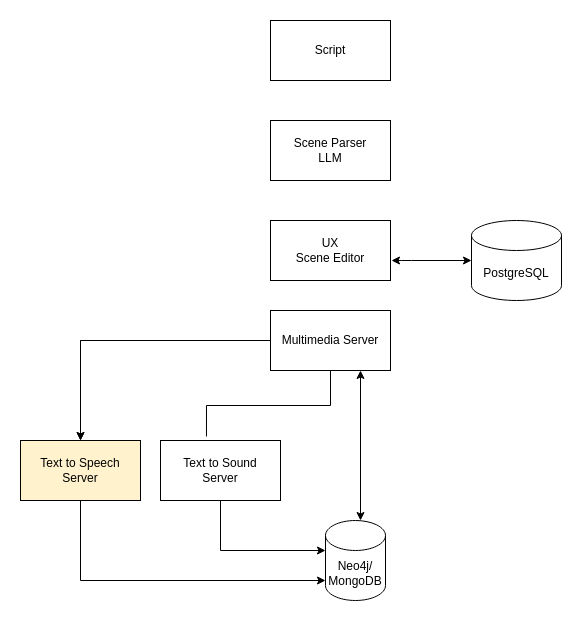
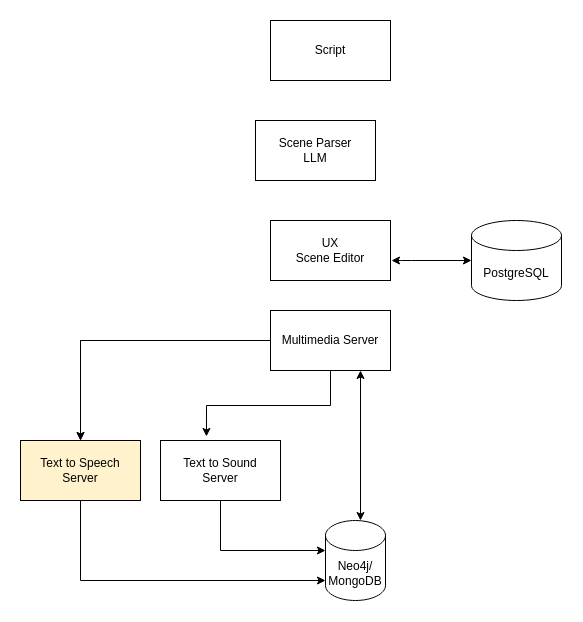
(331, 151) -> (316, 151)
(206, 431) -> (206, 428)
